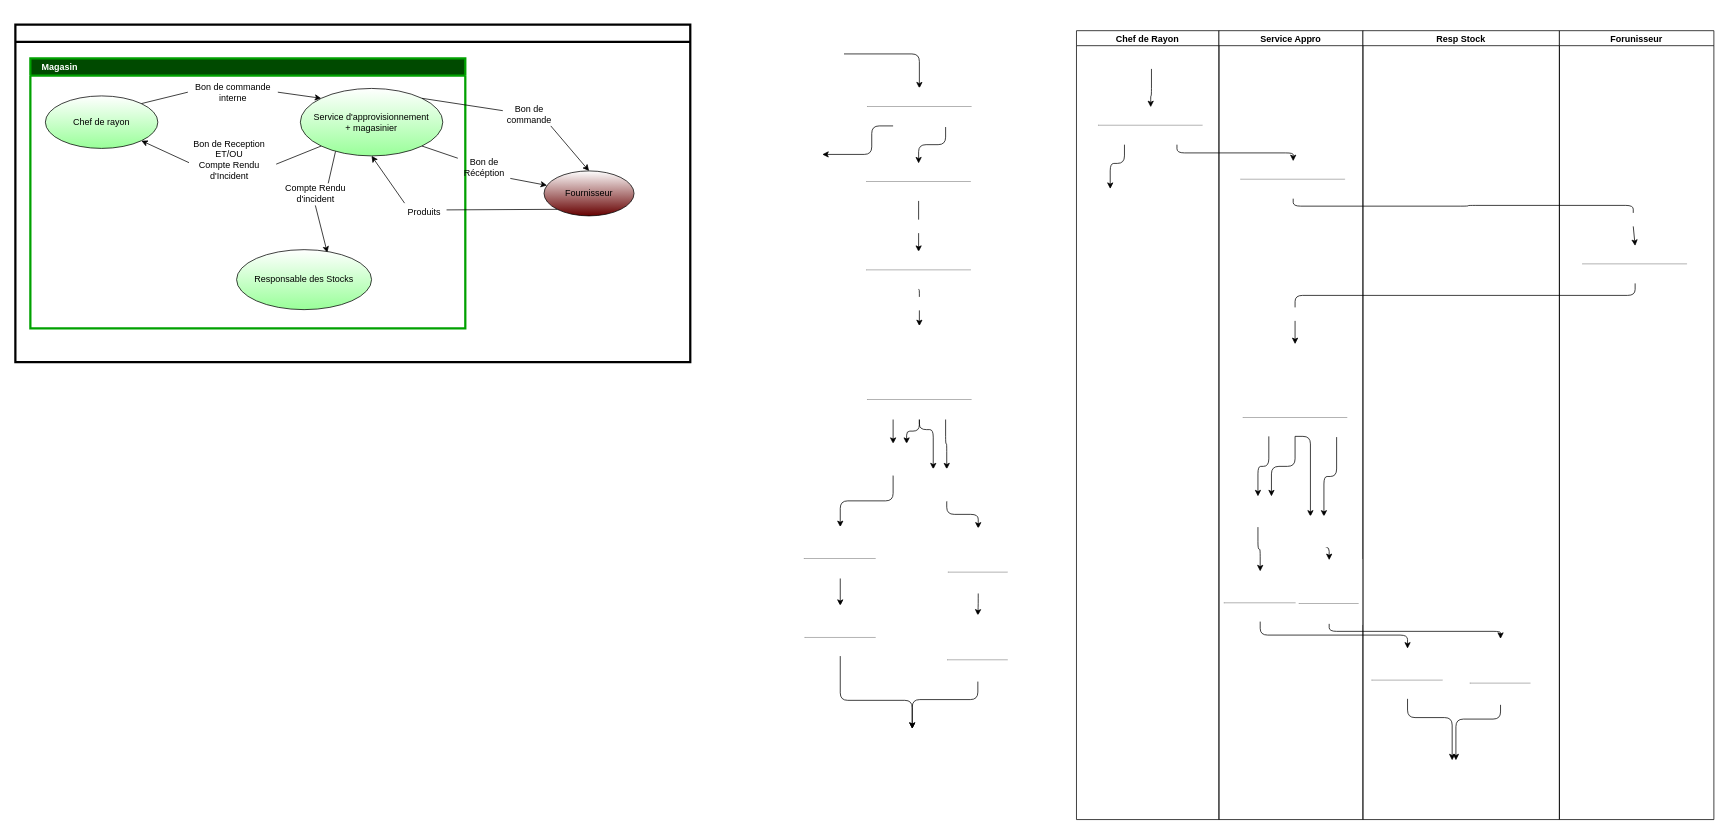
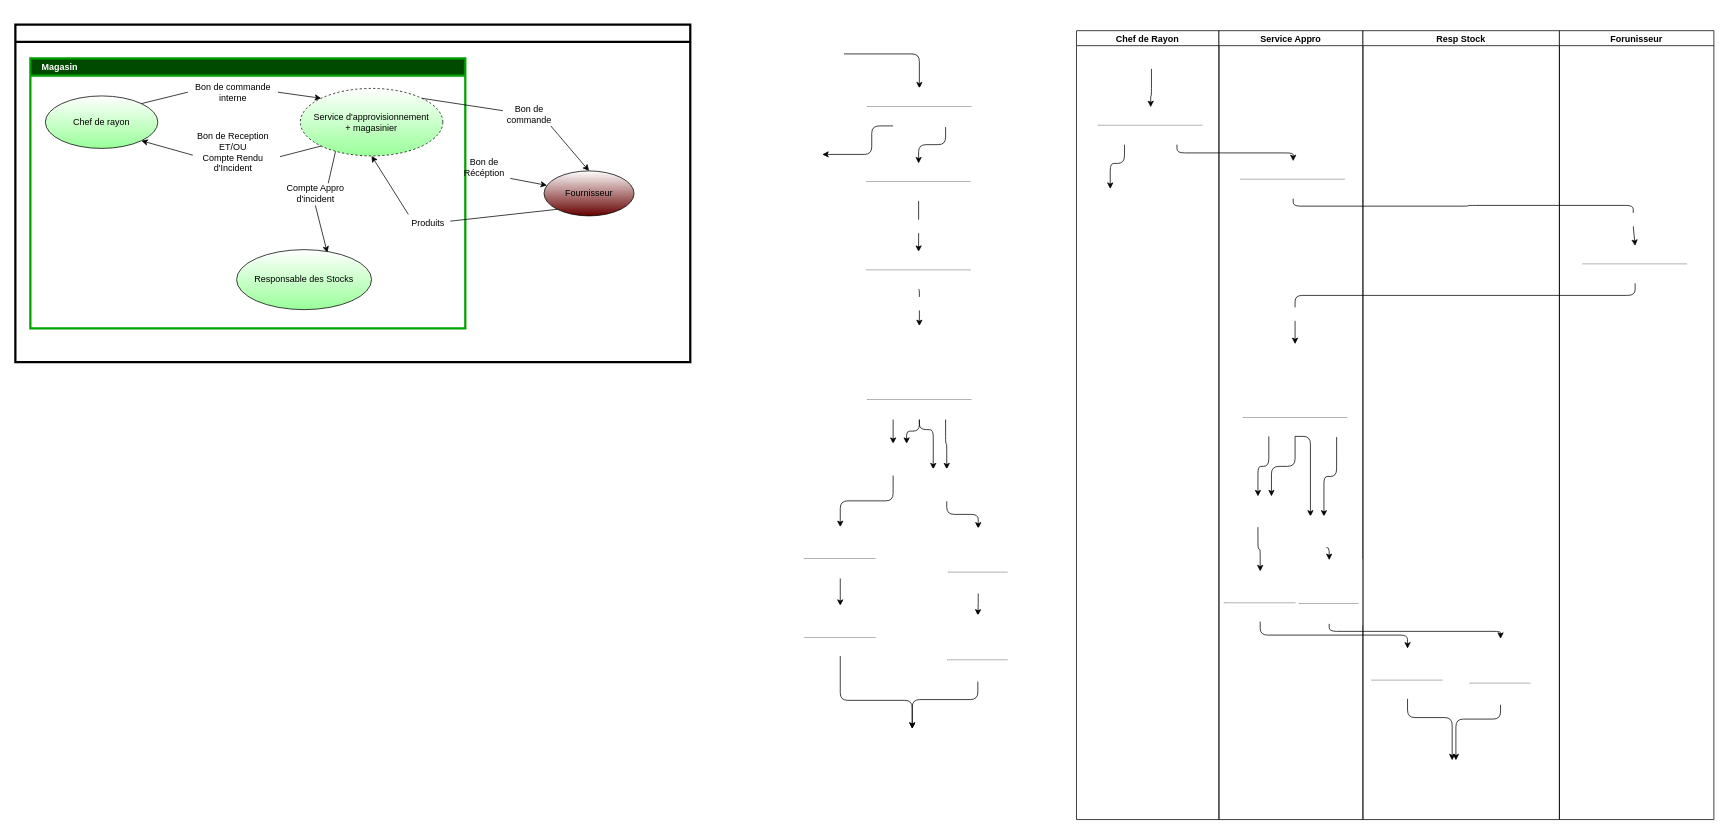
(372, 122) -> (372, 122)
(439, 152) -> none
(229, 159) -> (233, 152)
(316, 193) -> (316, 193)
(424, 212) -> (428, 223)
